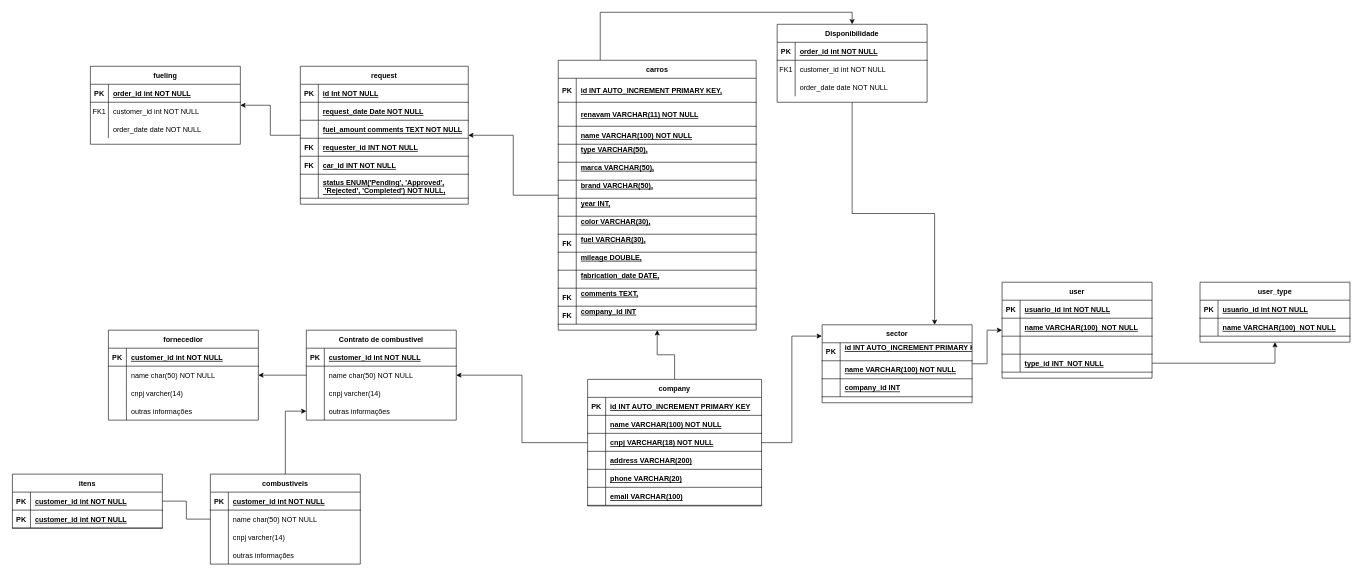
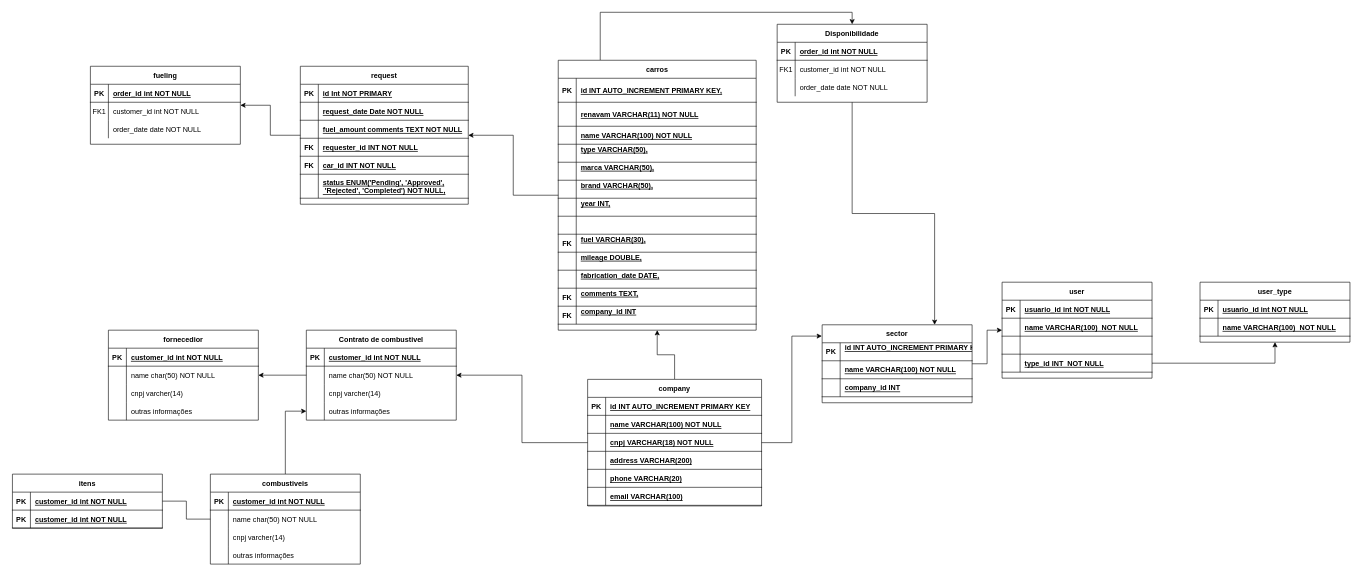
(349, 94) -> (355, 94)
(666, 225) -> none
